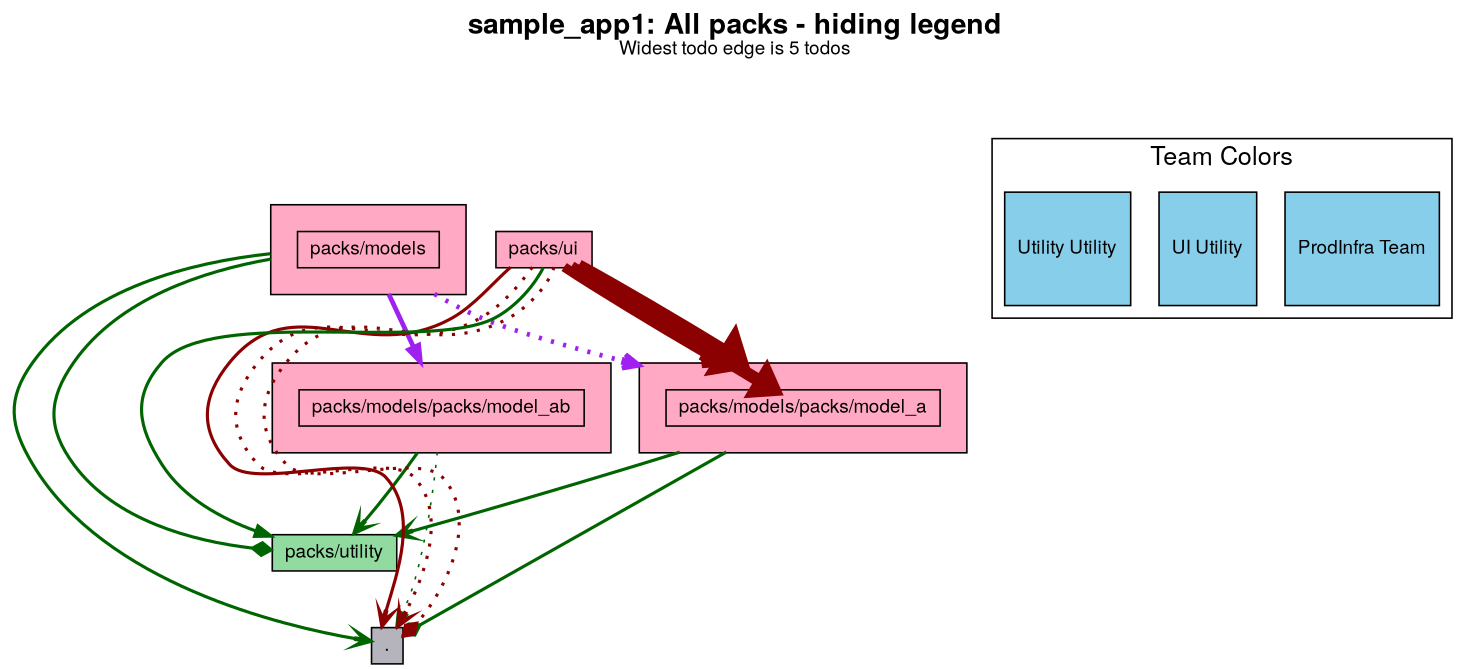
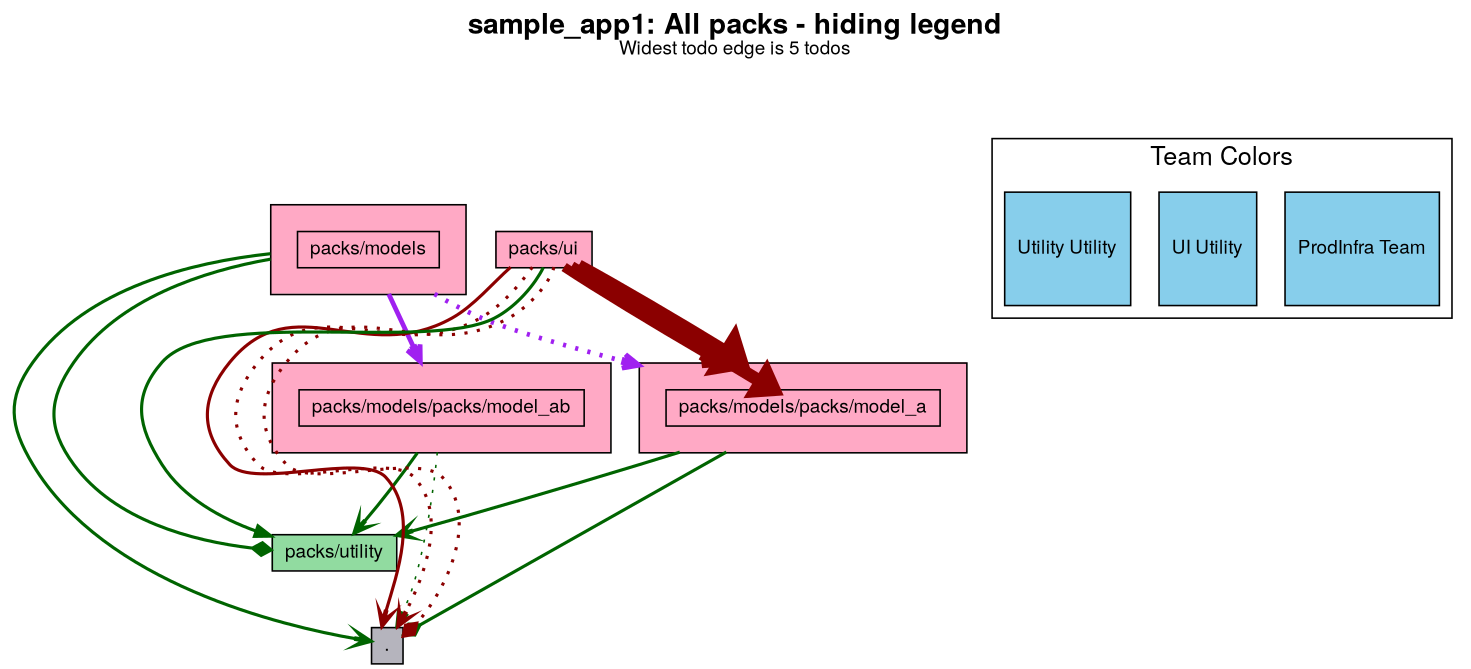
(401, 321) -> (401, 321)
